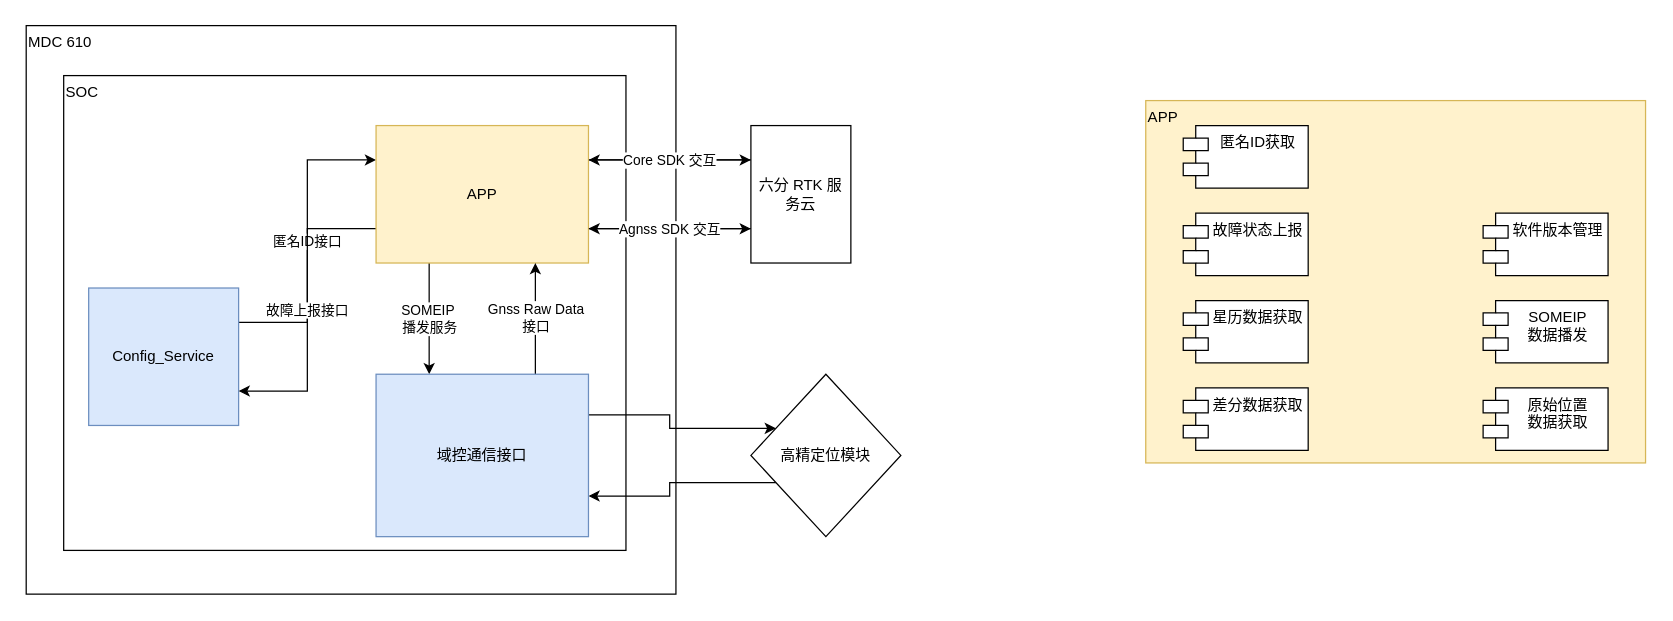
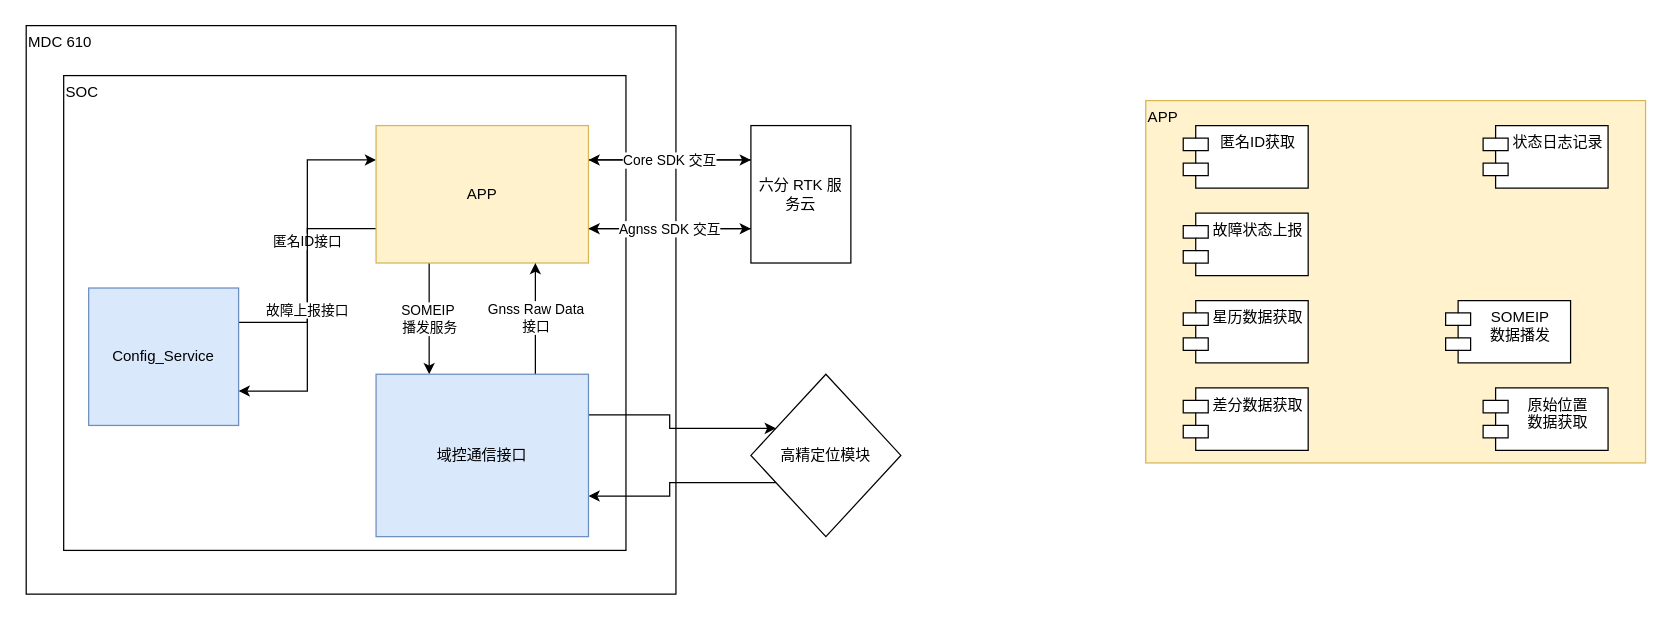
none -> (1546, 157)
(1546, 244) -> none
(1546, 332) -> (1508, 332)
